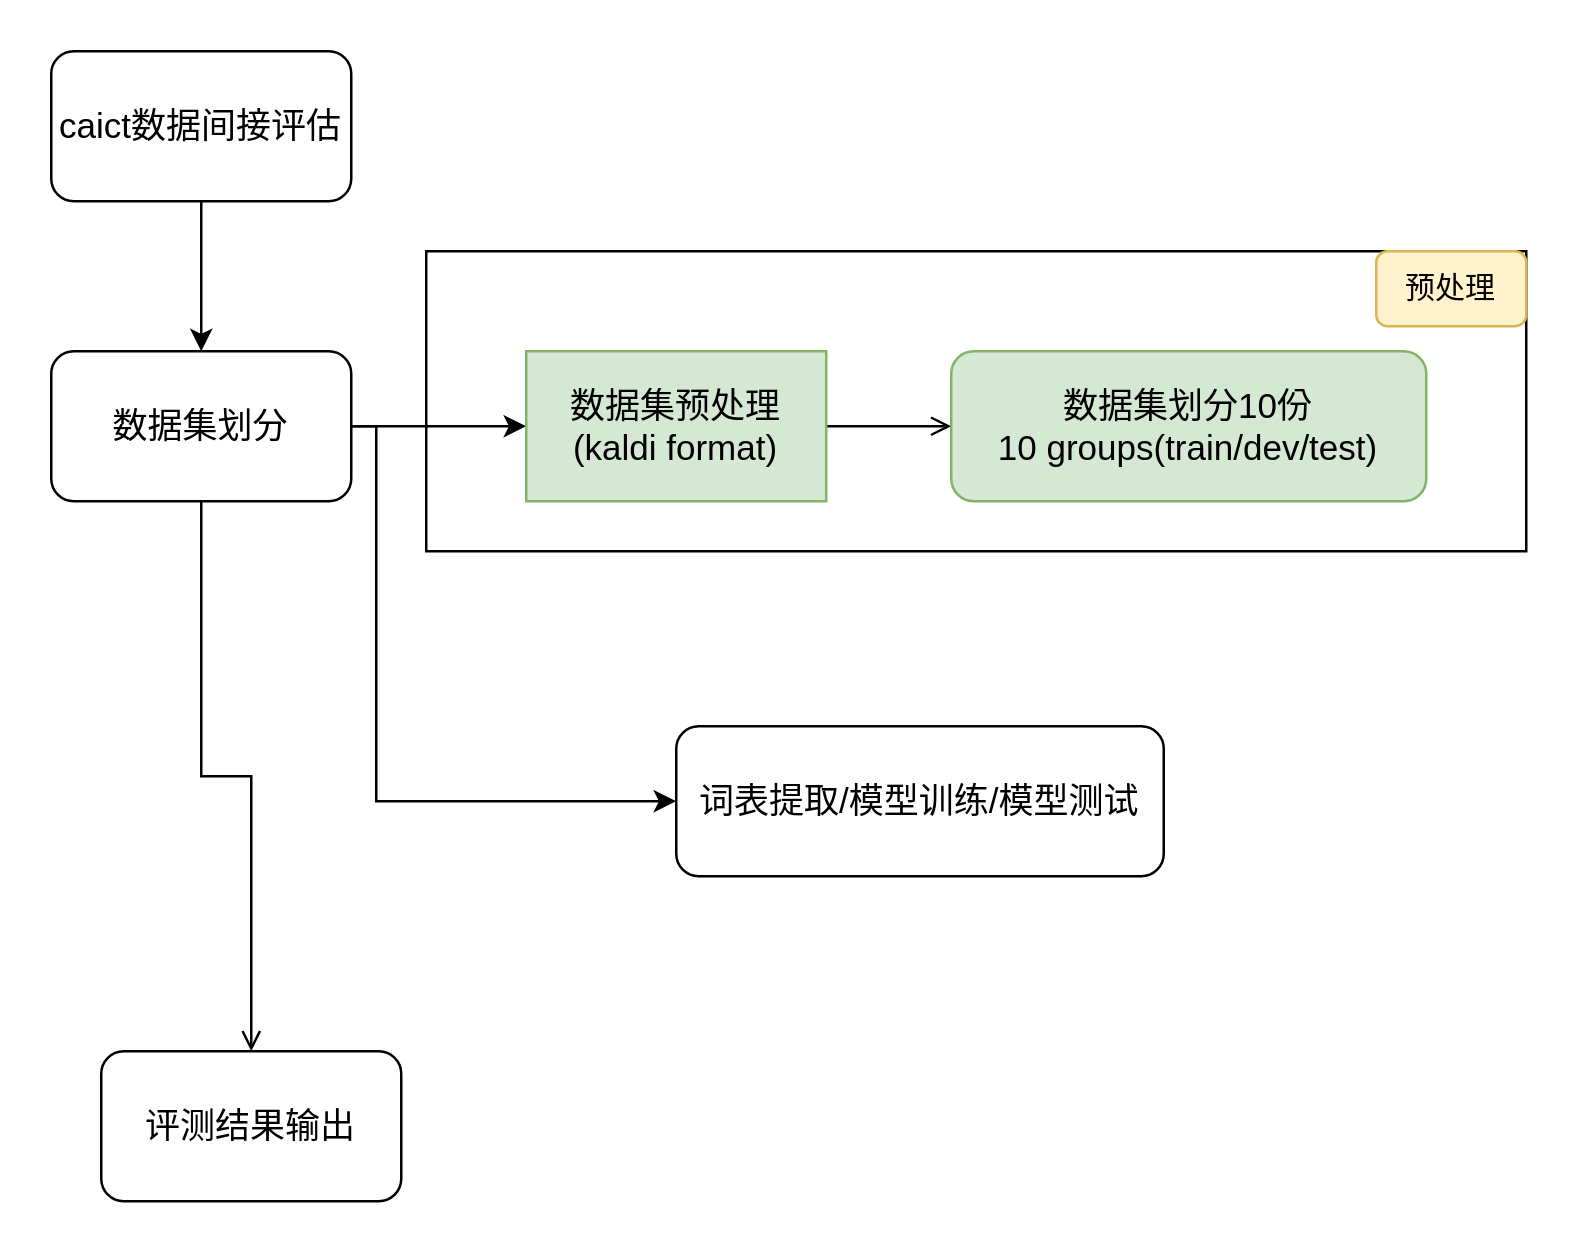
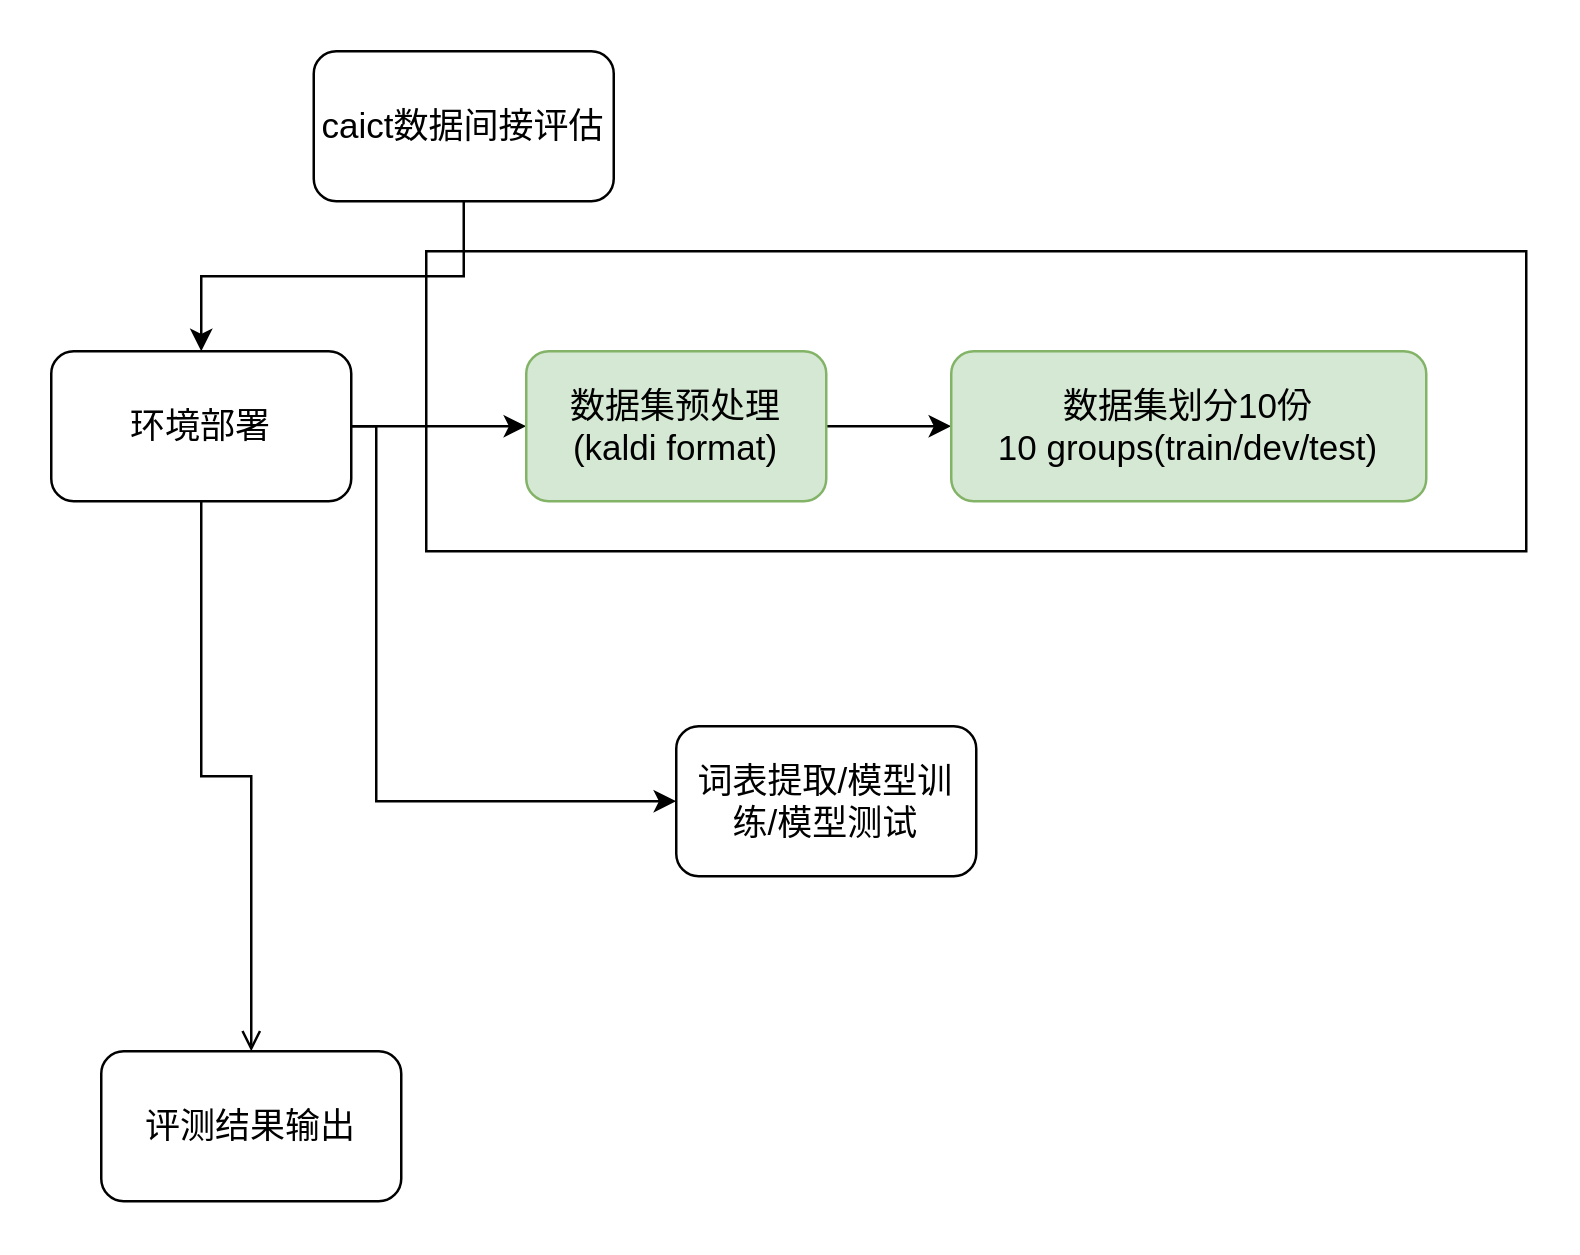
(201, 126) -> (464, 126)
(1451, 289) -> none
(201, 426) -> (201, 426)
(676, 426) -> (676, 426)
(937, 426) -> (933, 426)
(920, 801) -> (826, 801)
